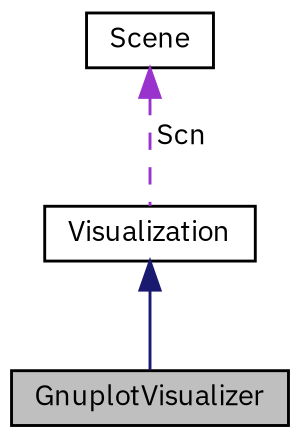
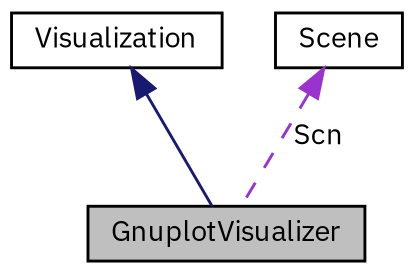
(150, 152) -> (275, 150)
